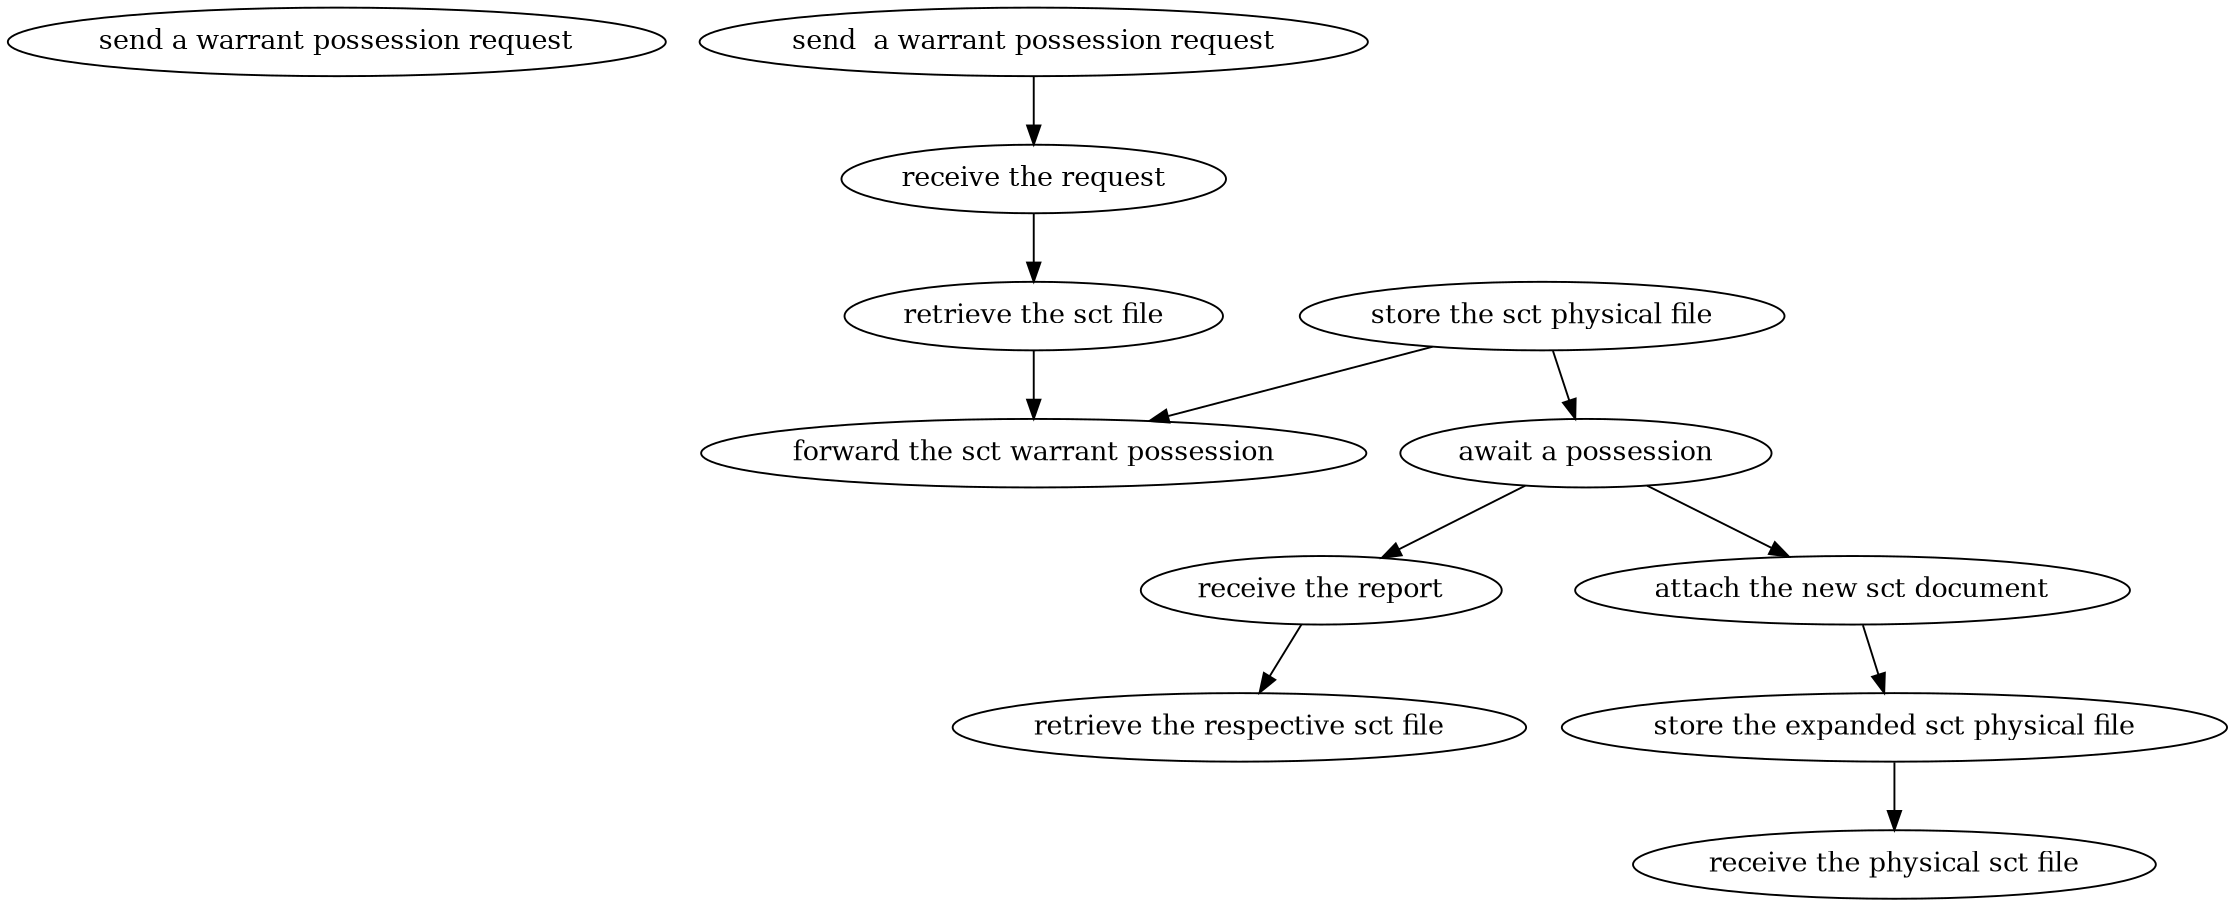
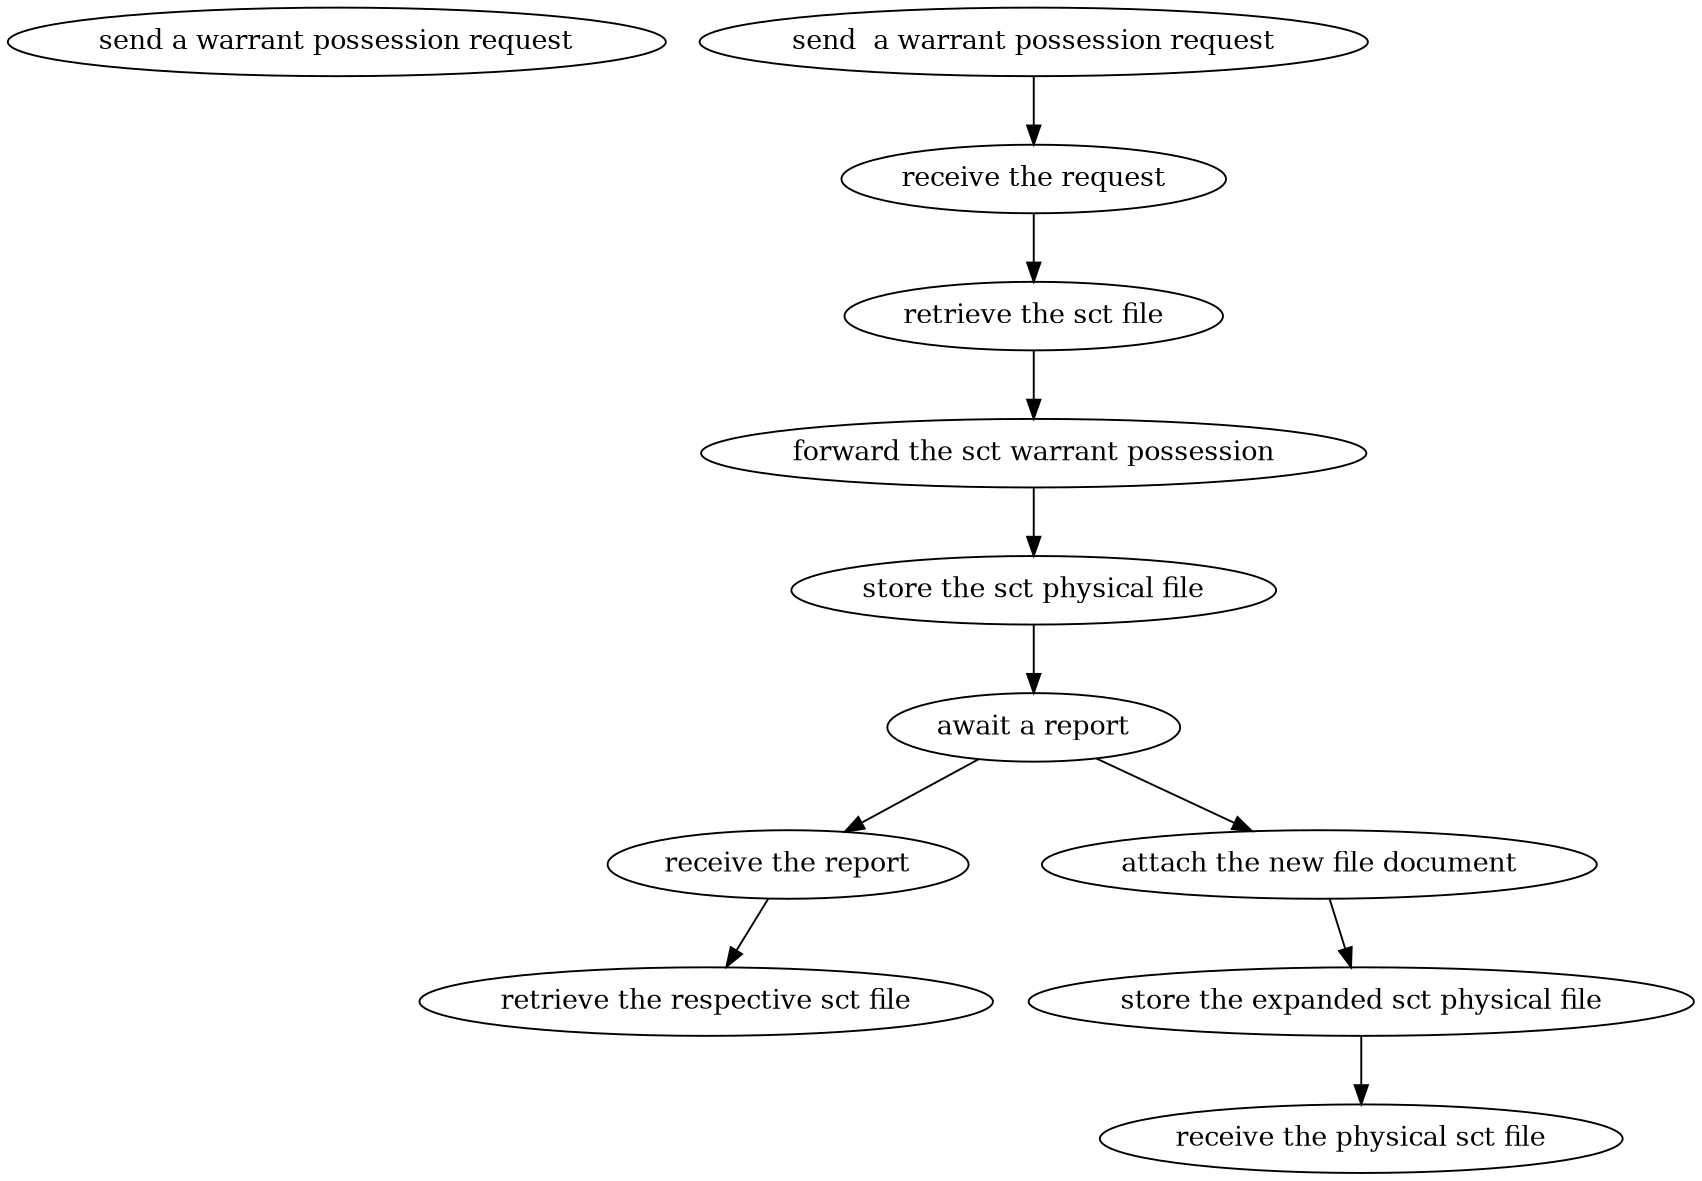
(1300, 381) -> (1034, 512)
(1586, 453) -> (1034, 727)
(1853, 590) -> (1319, 864)
